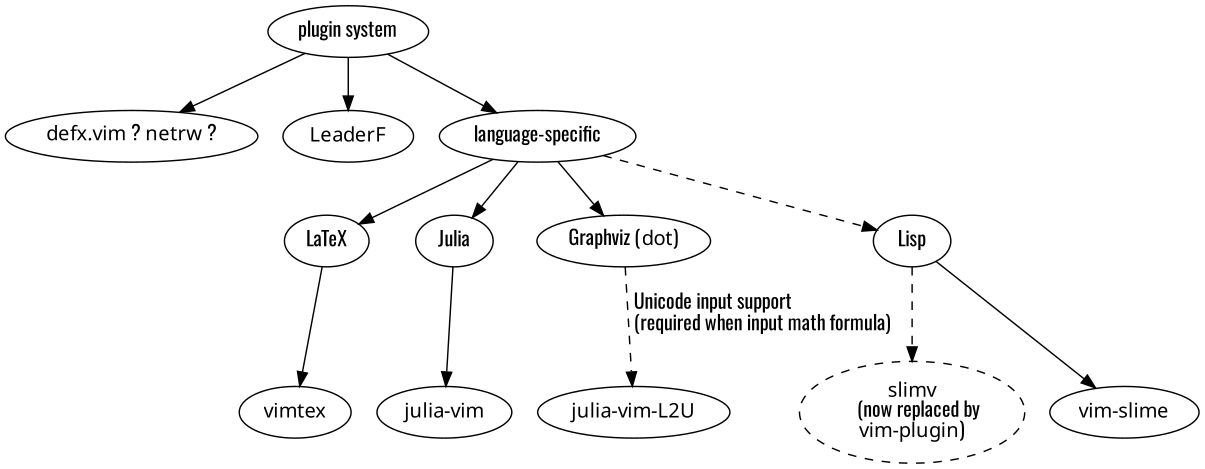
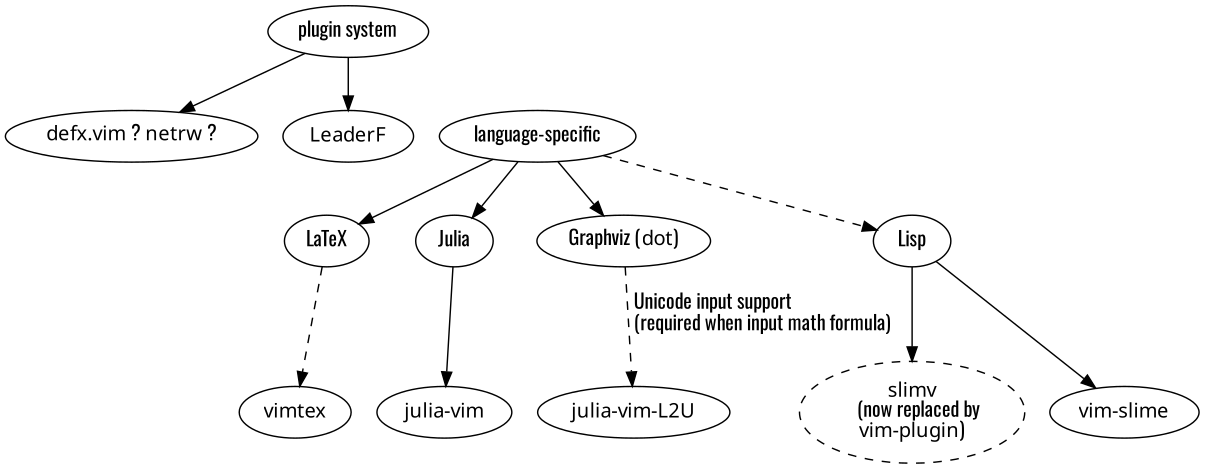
(436, 80) -> none
(912, 307) -> (912, 307)
(312, 319) -> (312, 319)
